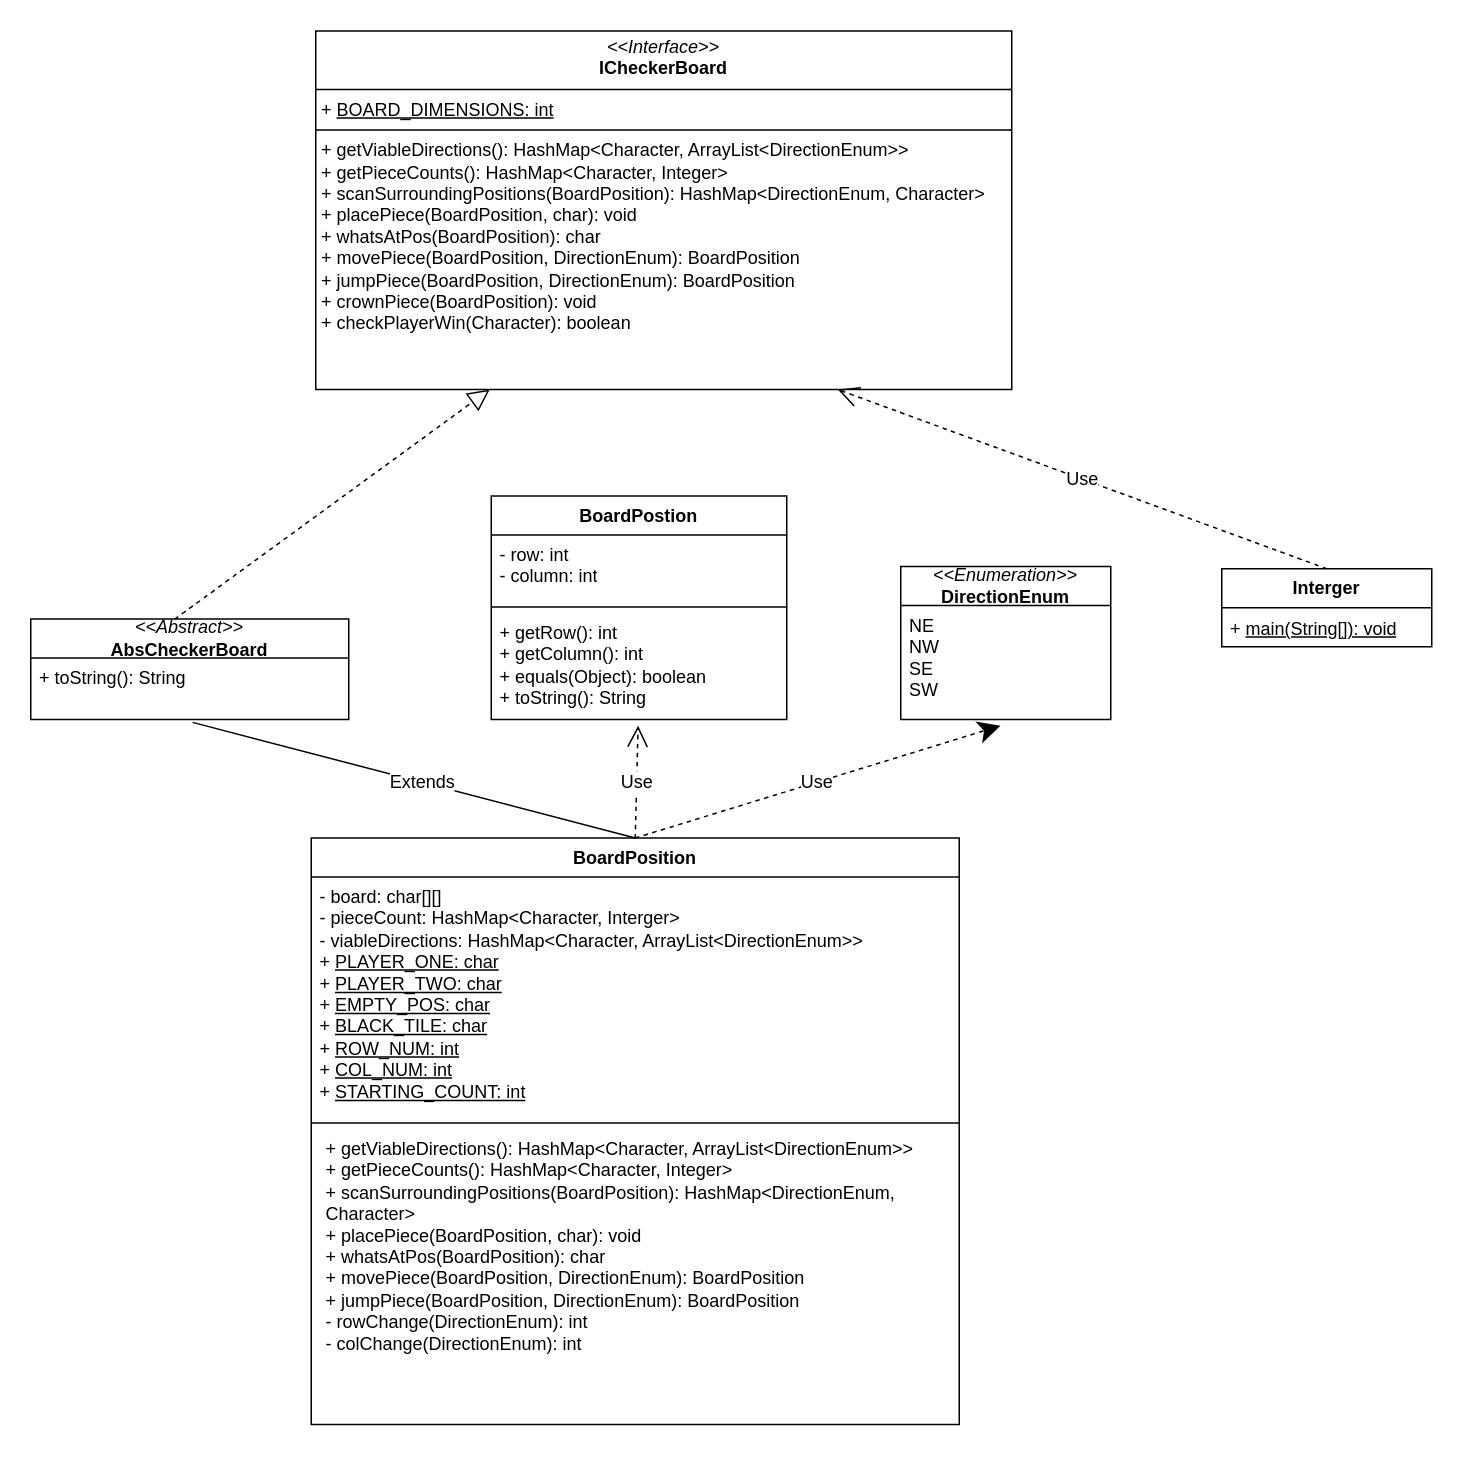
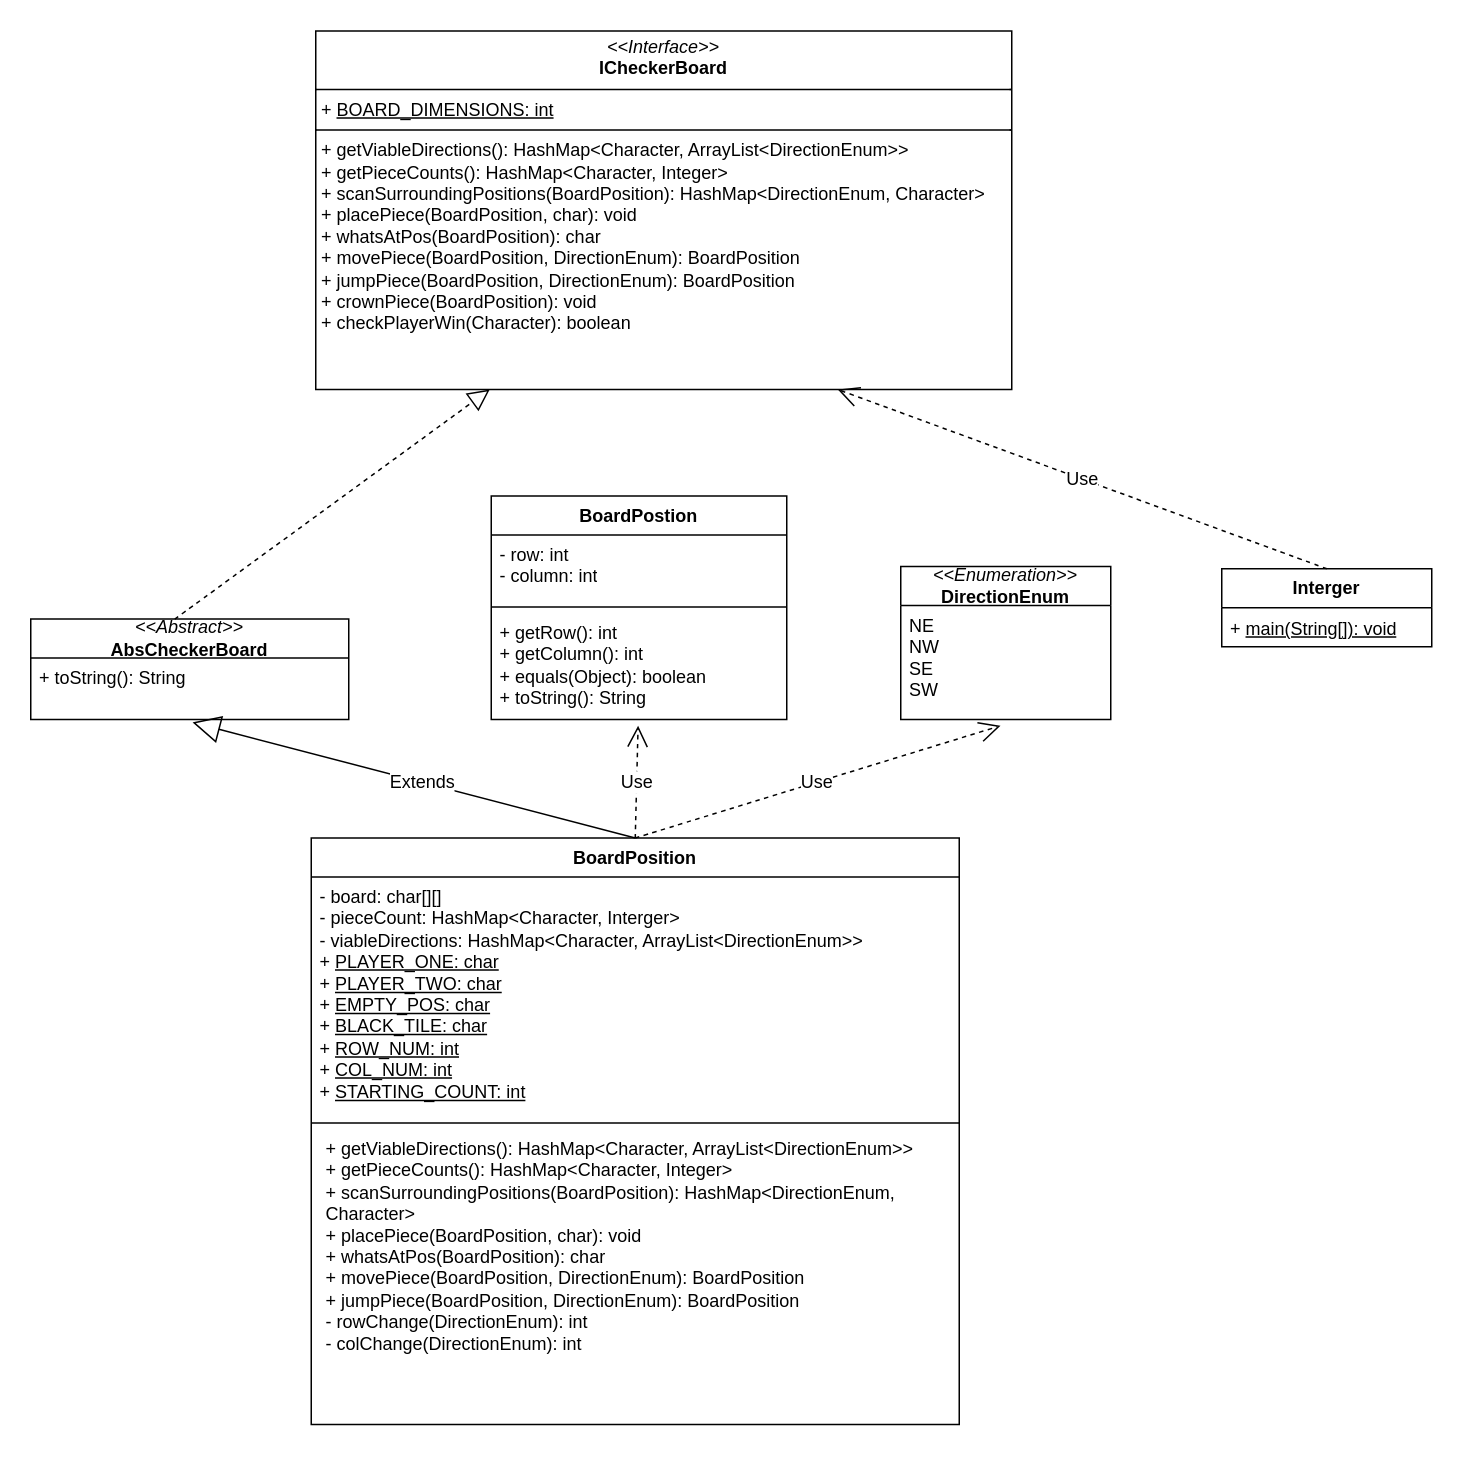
(207, 726) -> (220, 729)
(983, 731) -> (990, 729)
